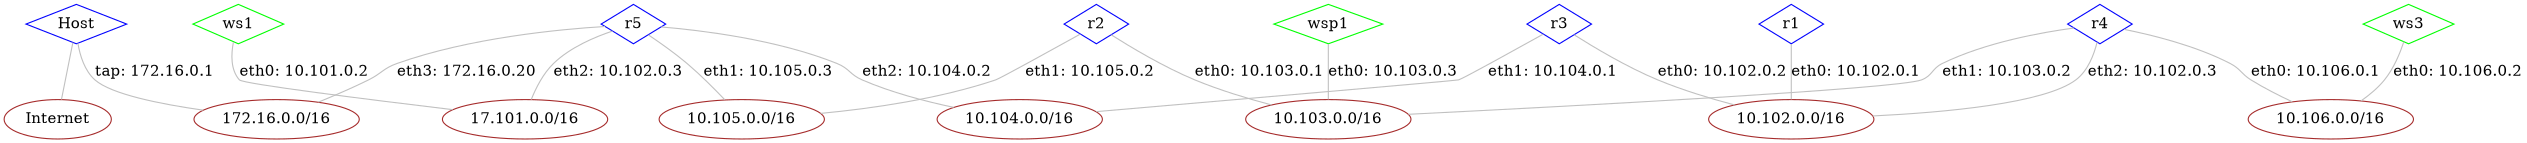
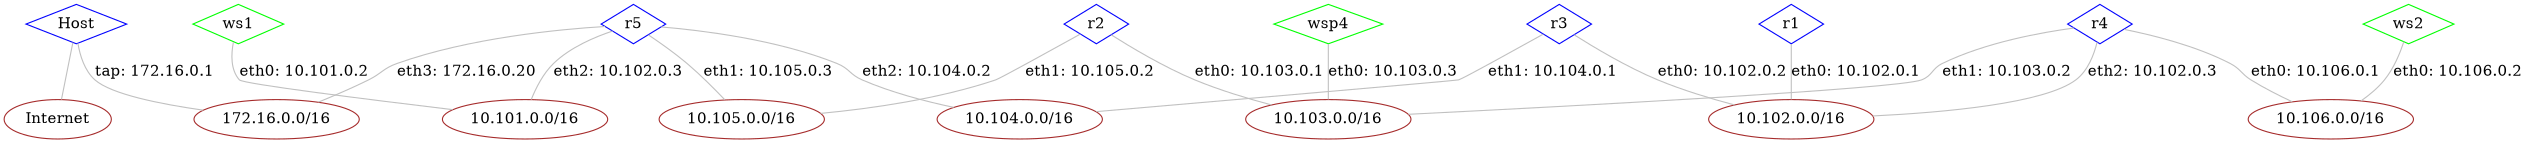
(1328, 24) -> (1328, 24)
(2409, 24) -> (2409, 24)
(525, 119) -> (525, 119)
